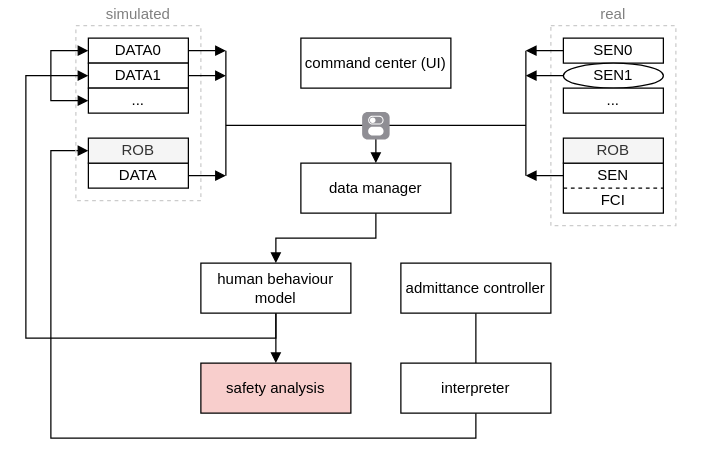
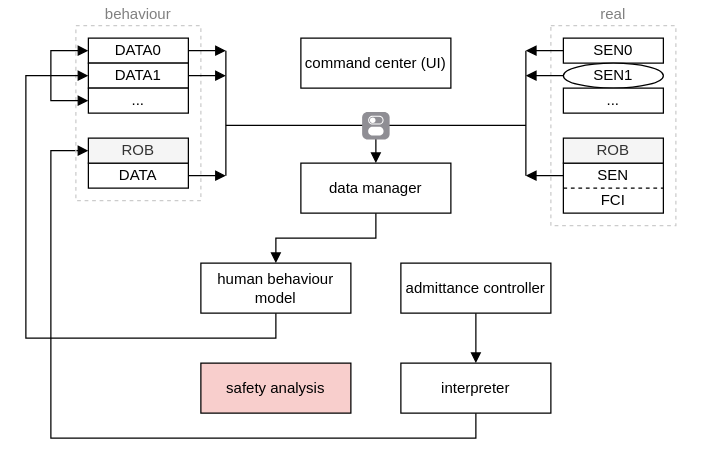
(138, 13) -> (138, 13)
(276, 346) -> none
(476, 355) -> (476, 351)
